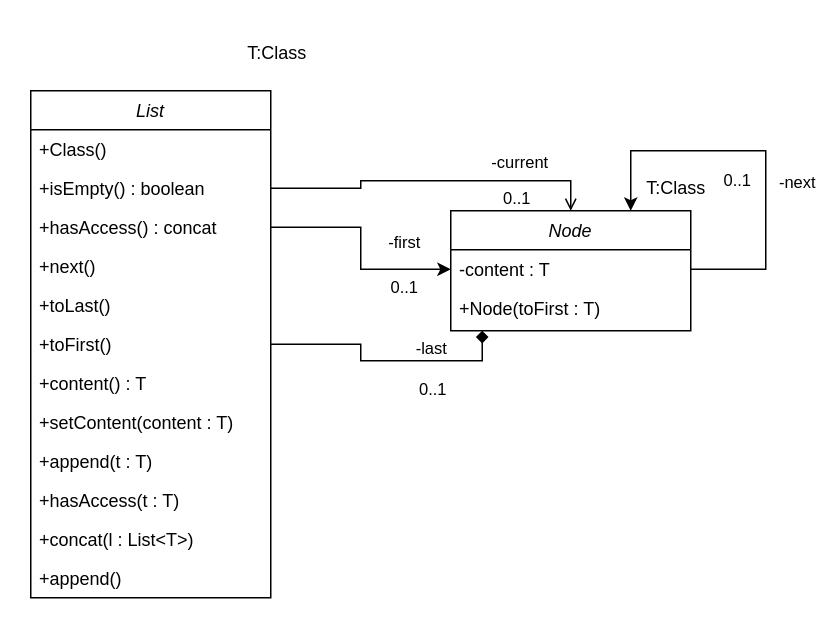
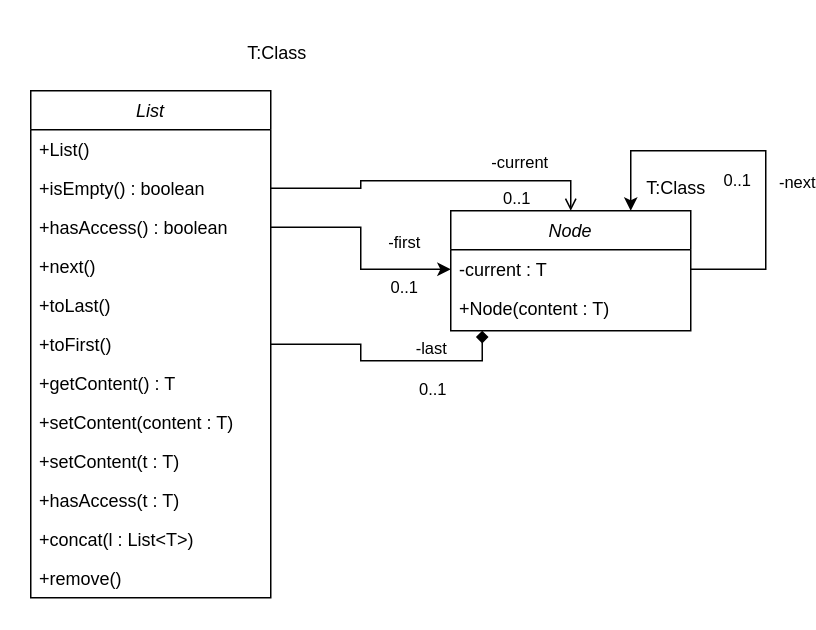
(77, 150) -> (72, 150)
(138, 228) -> (141, 228)
(512, 270) -> (512, 270)
(540, 309) -> (543, 309)
(103, 384) -> (118, 384)
(103, 462) -> (123, 462)
(84, 579) -> (84, 579)
